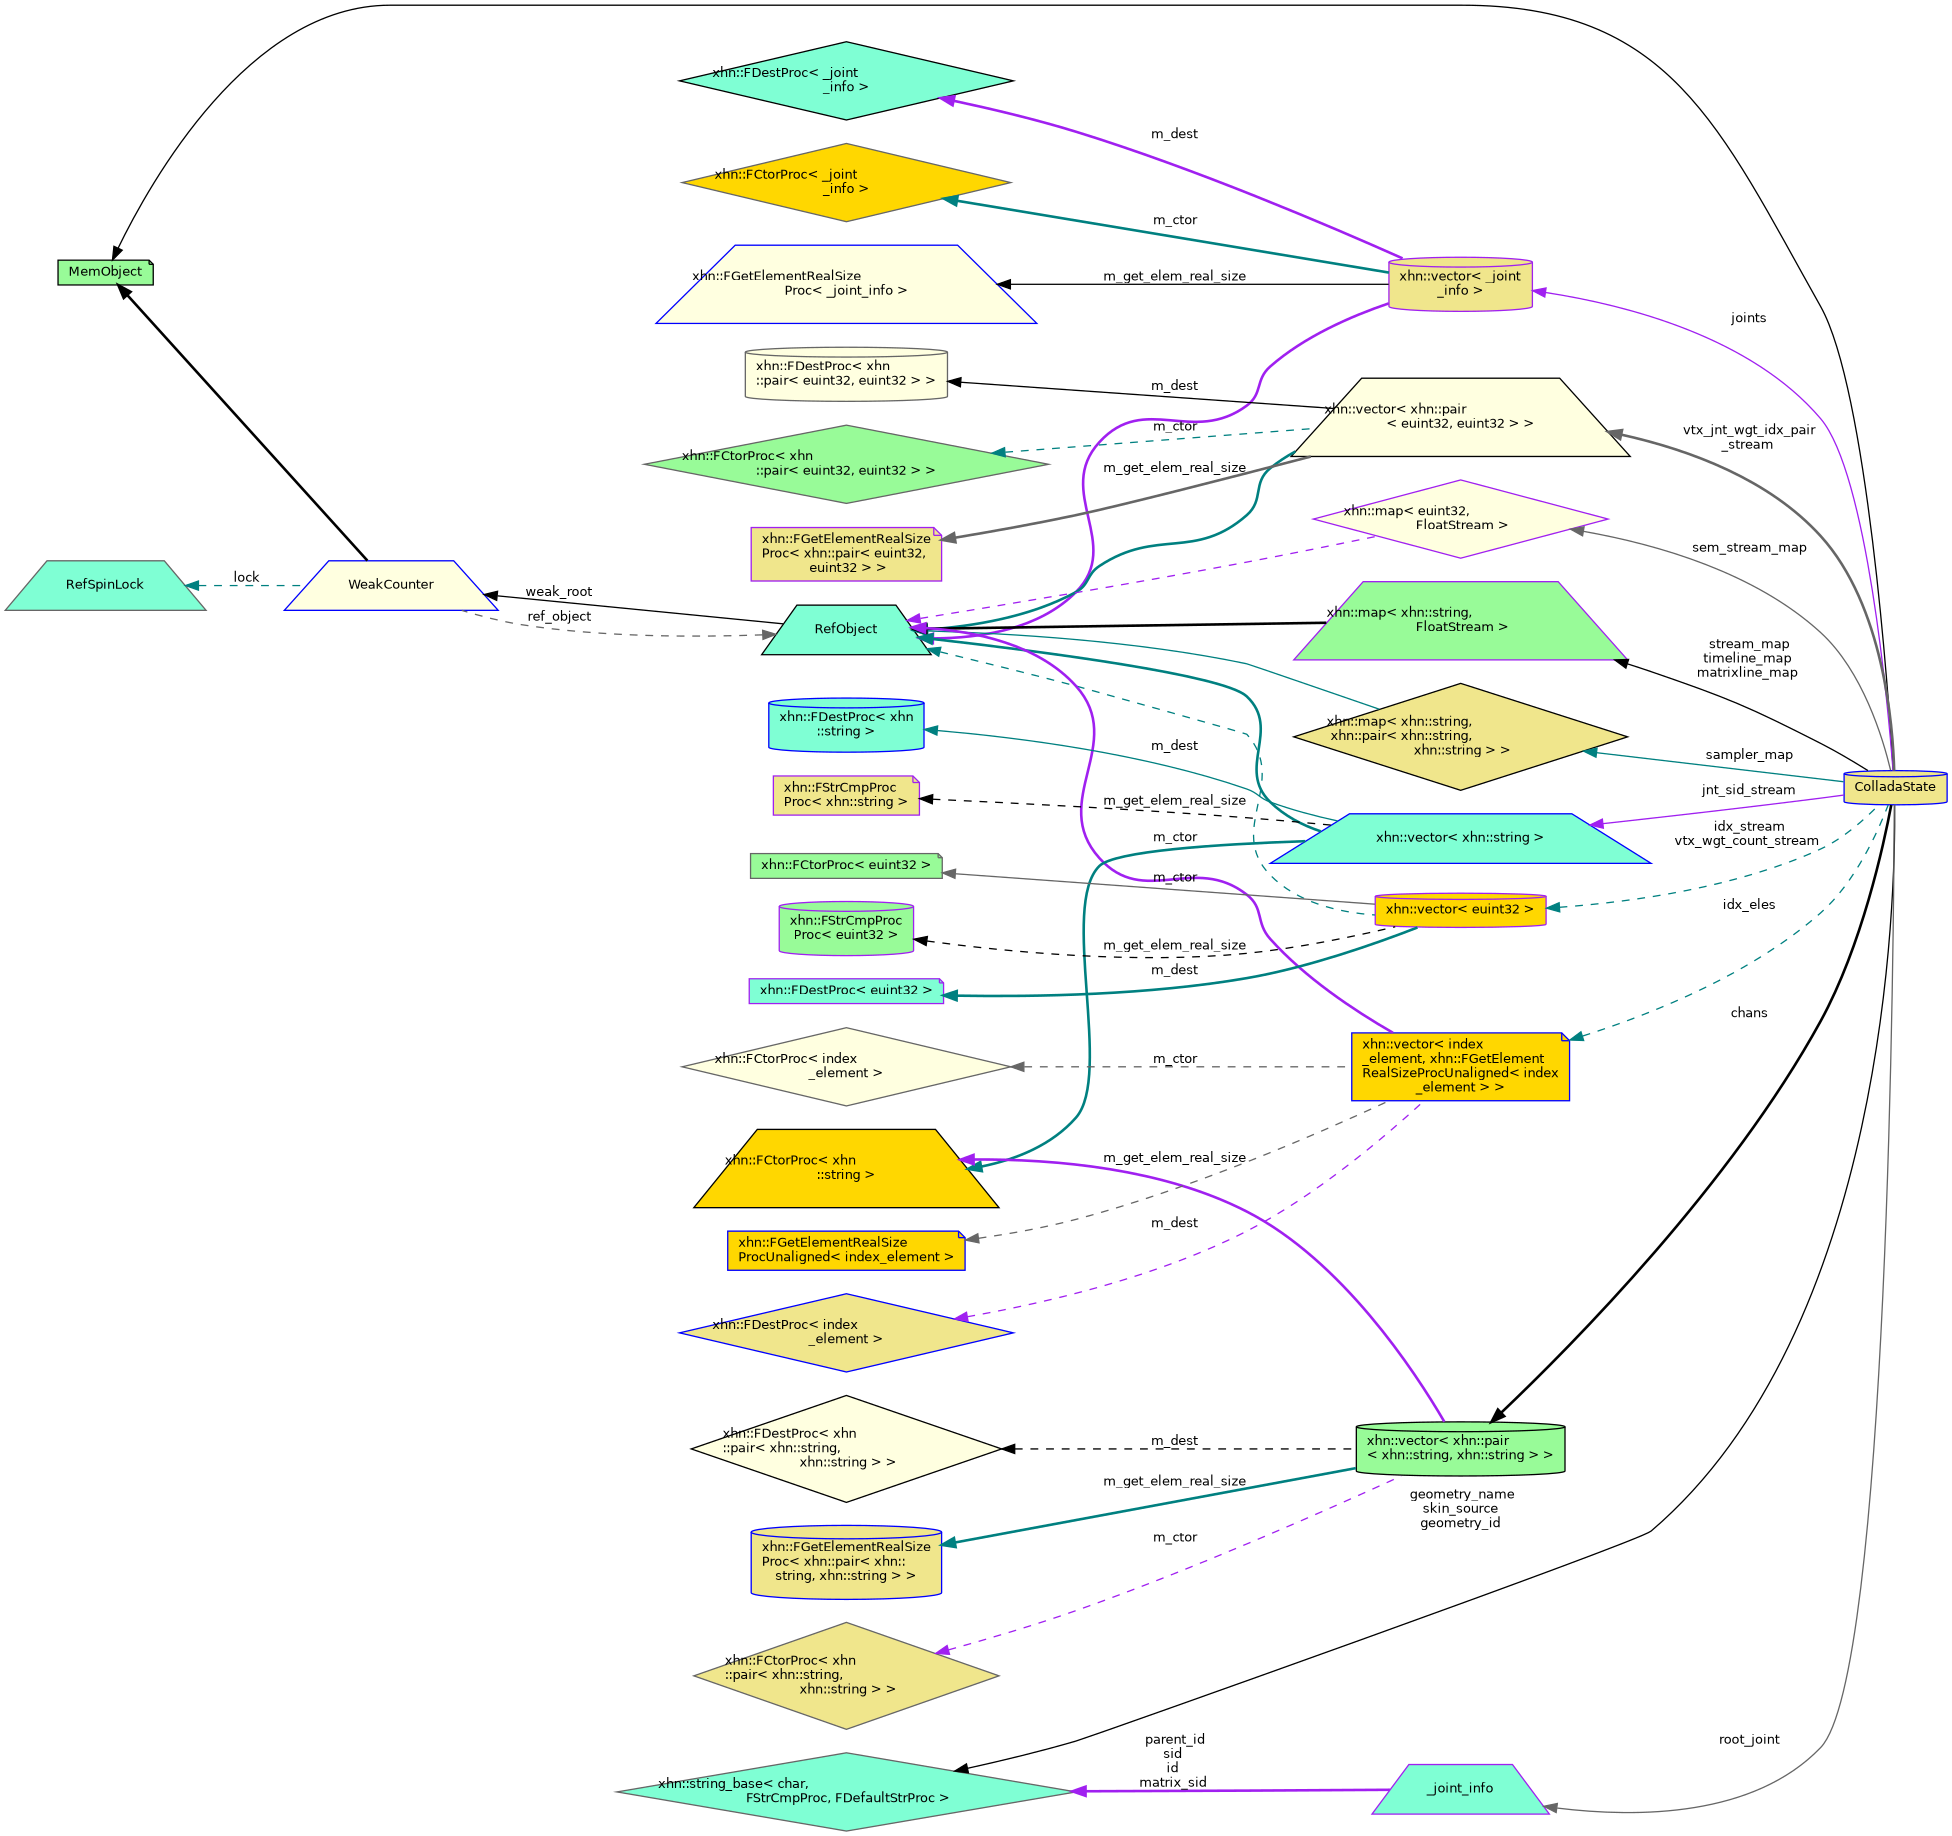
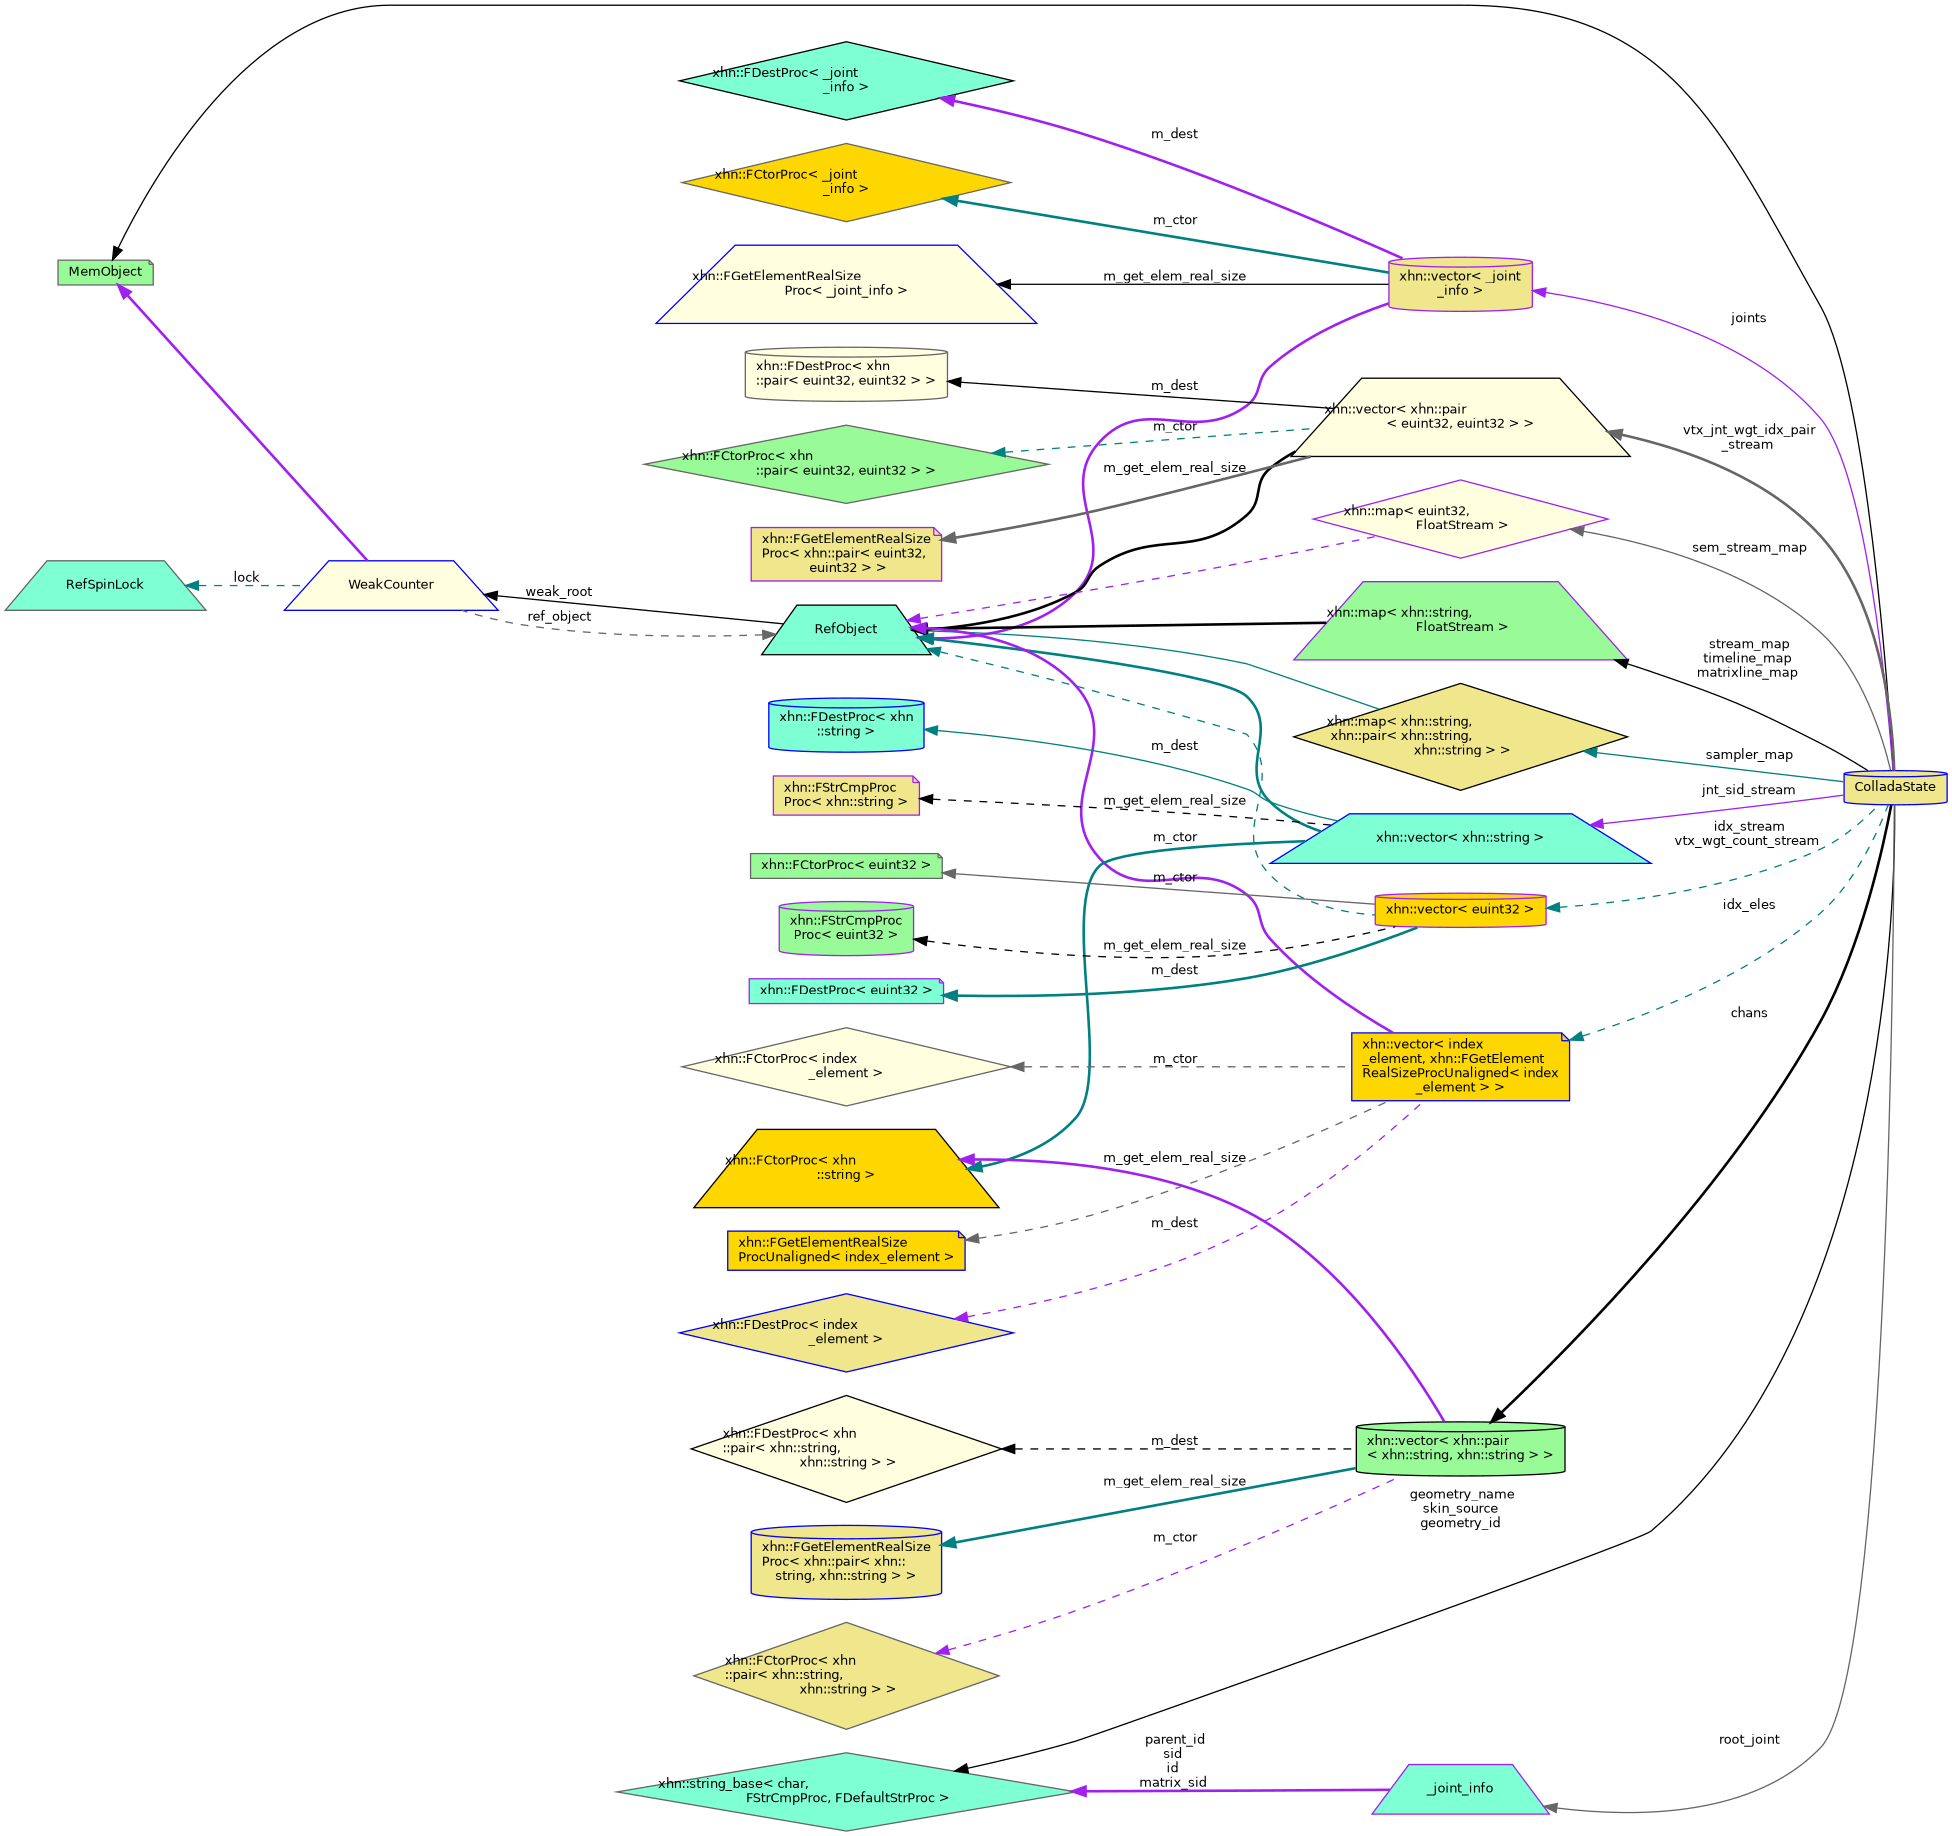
(106, 273) -> (106, 273)
(247, 428) -> (247, 428)
(1123, 554) -> (1123, 554)
